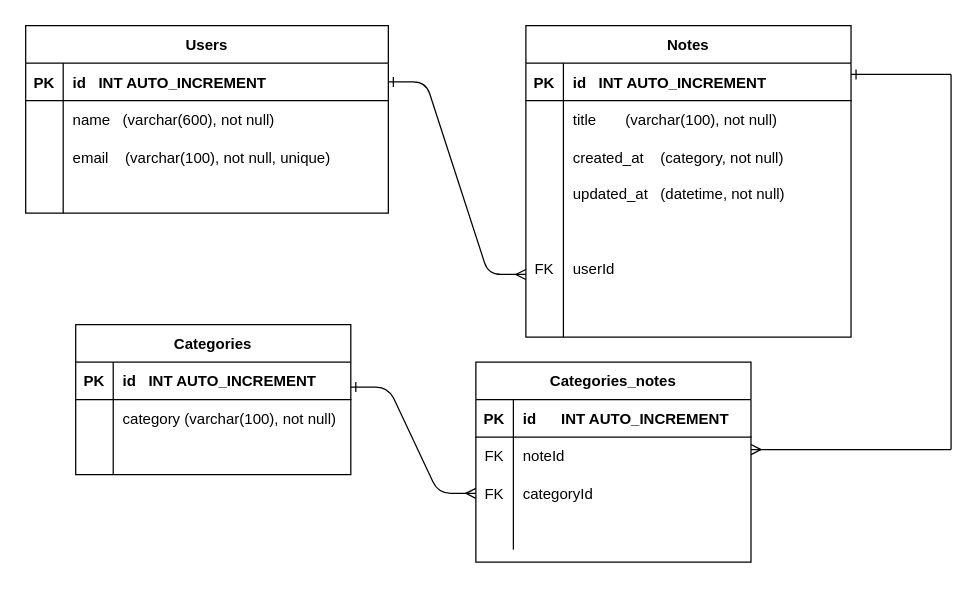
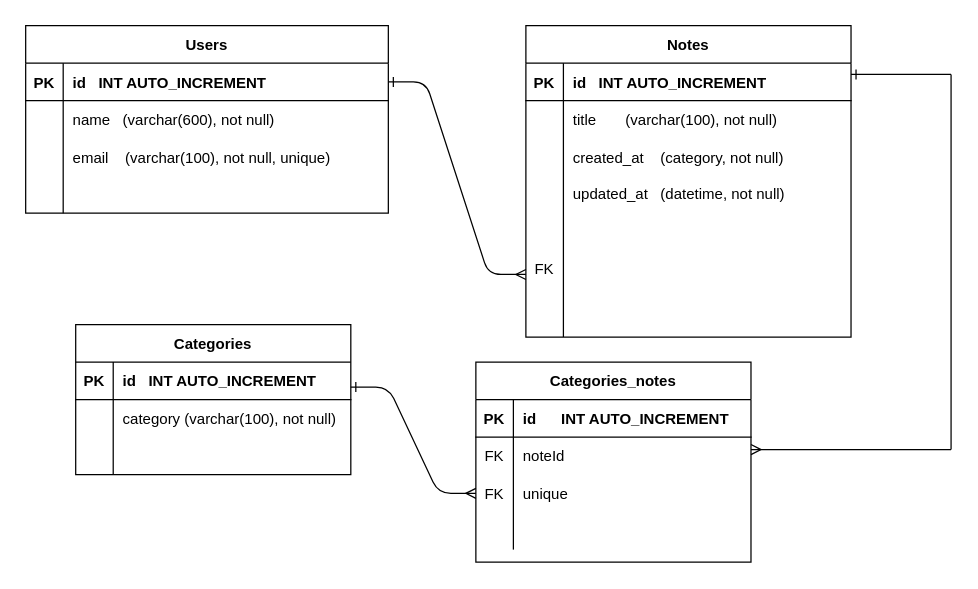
(707, 268) -> none
(565, 494) -> (546, 494)
